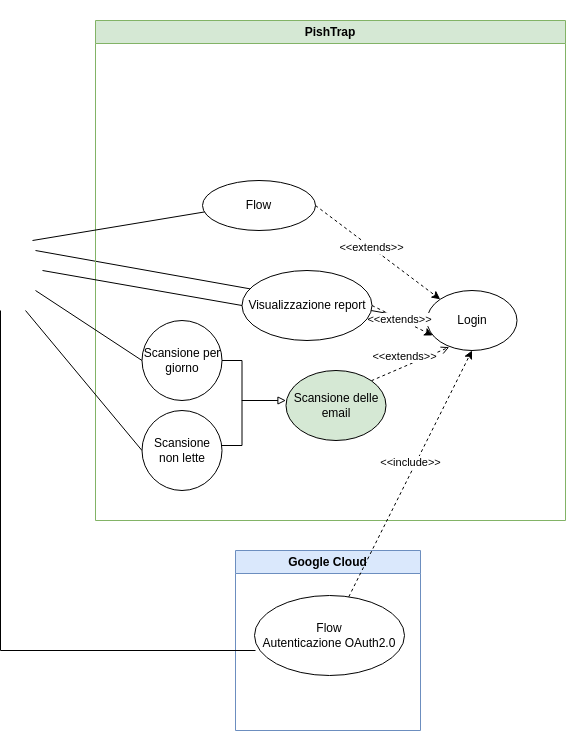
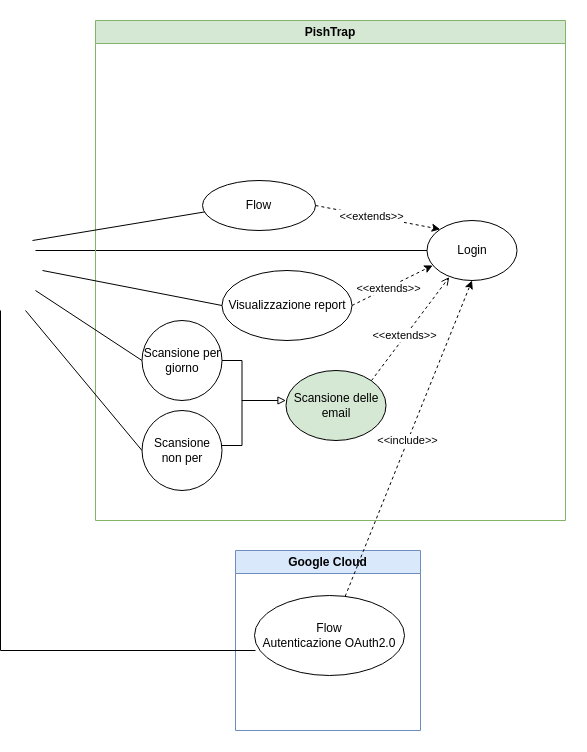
(307, 306) -> (287, 306)
(472, 321) -> (472, 251)
(183, 451) -> (183, 451)
